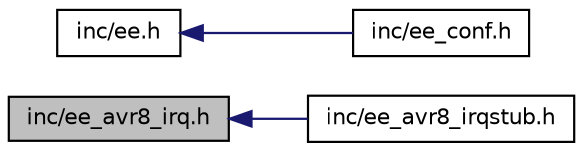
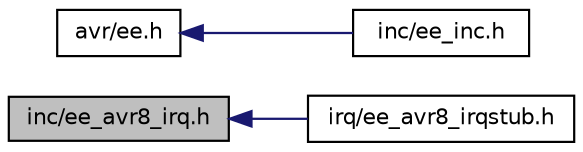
(119, 33) -> (119, 33)
(441, 33) -> (441, 33)
(441, 119) -> (441, 119)
